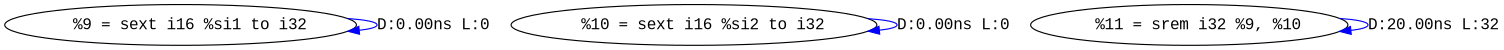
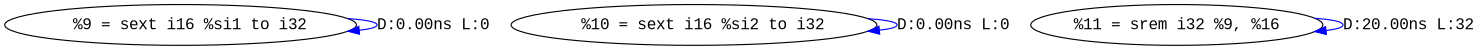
(1189, 25) -> (1177, 25)
